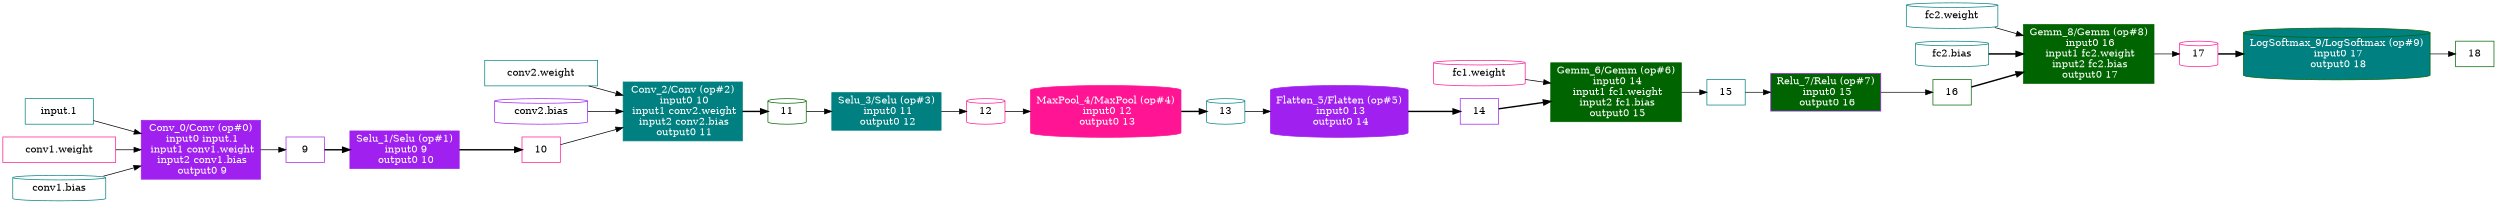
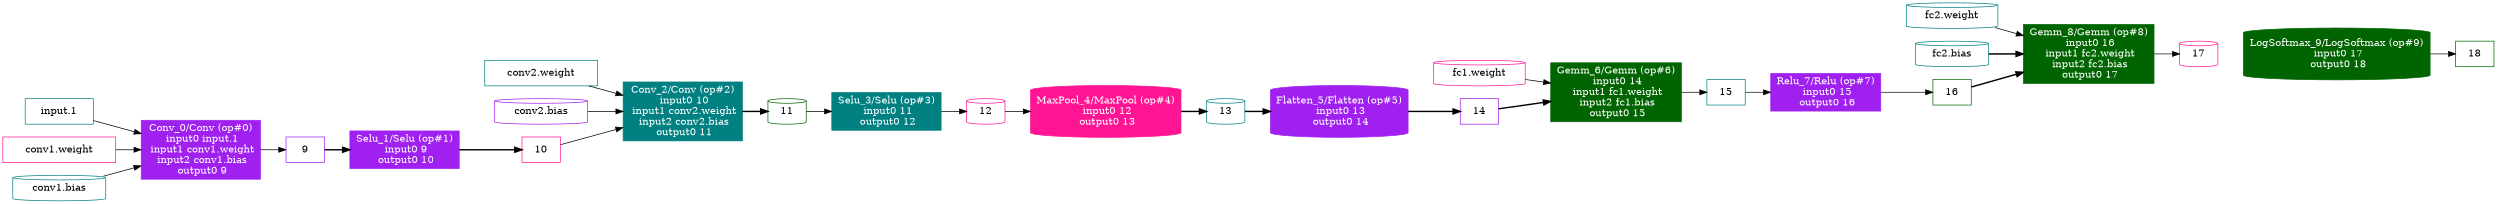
(2227, 54) -> none
(2337, 54) -> (2337, 54)
(1826, 92) -> (1826, 92)
(1254, 111) -> (1254, 111)
